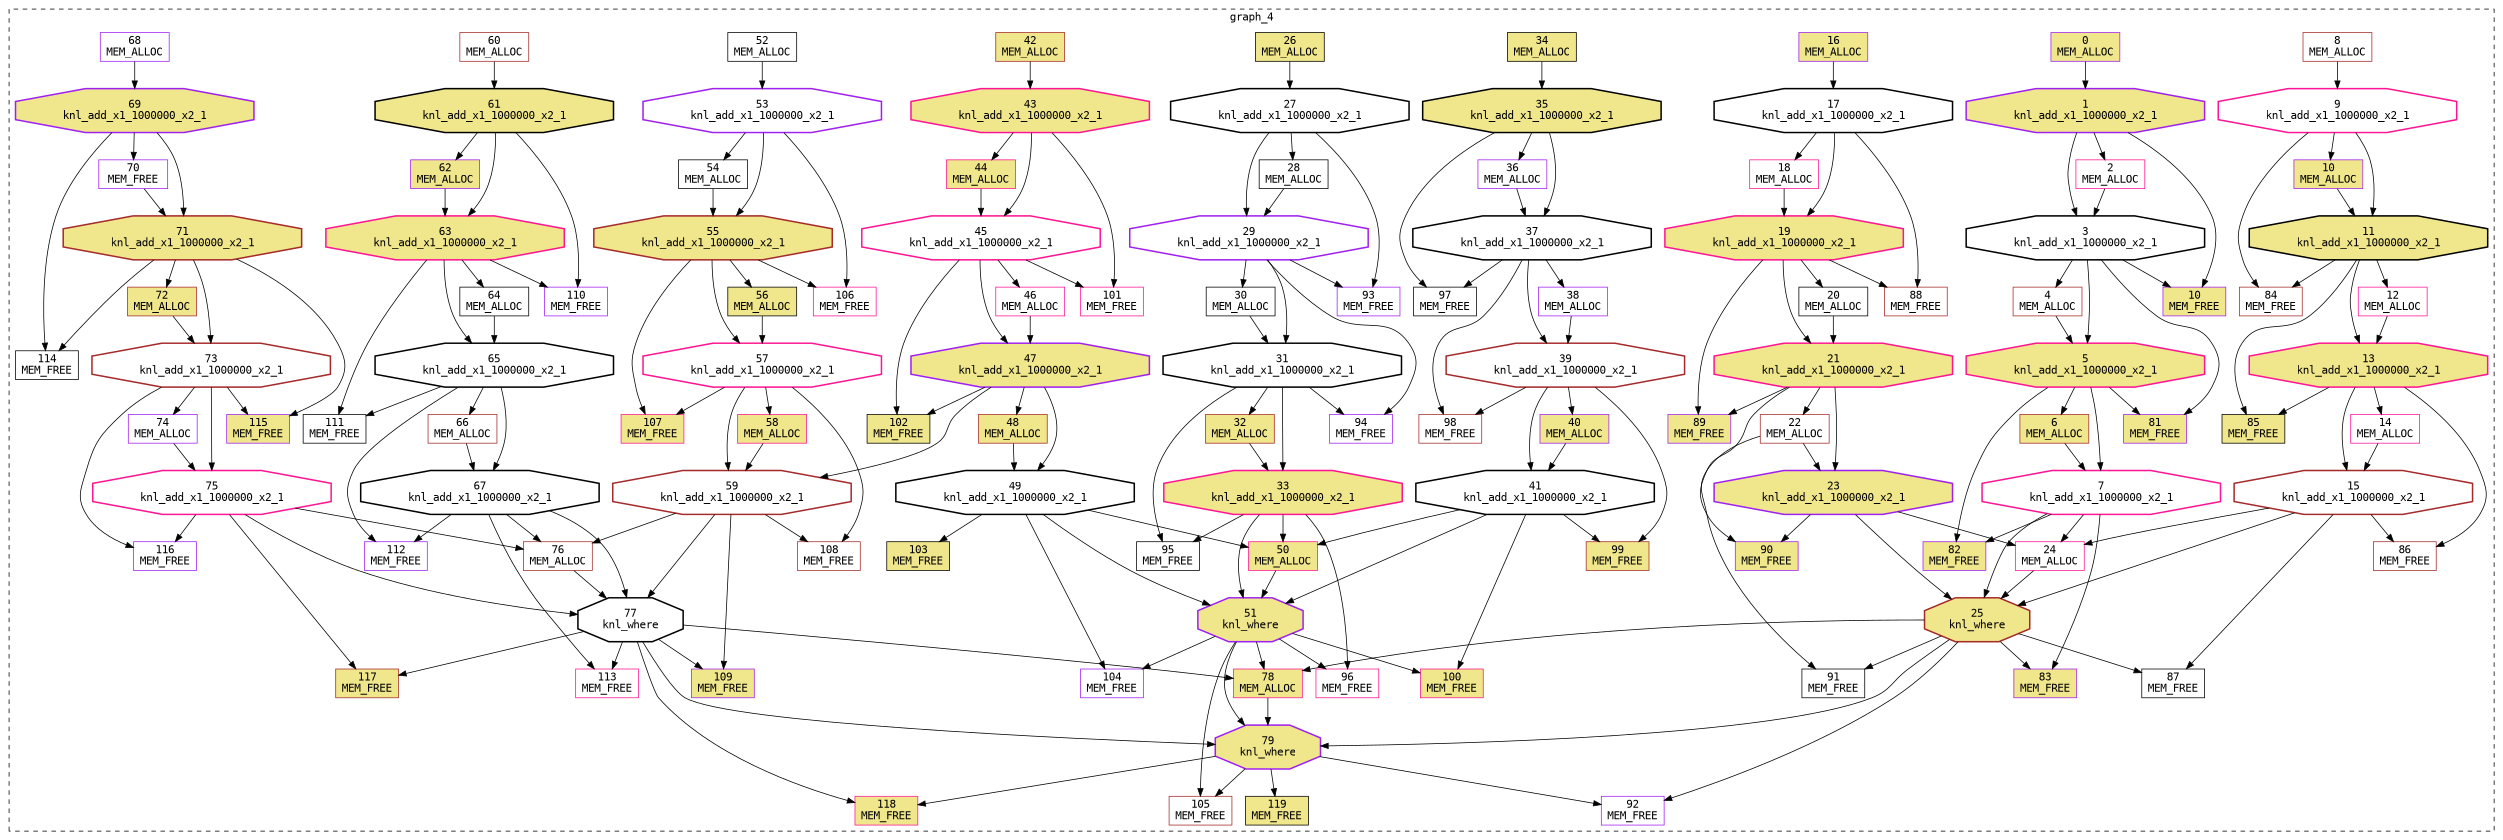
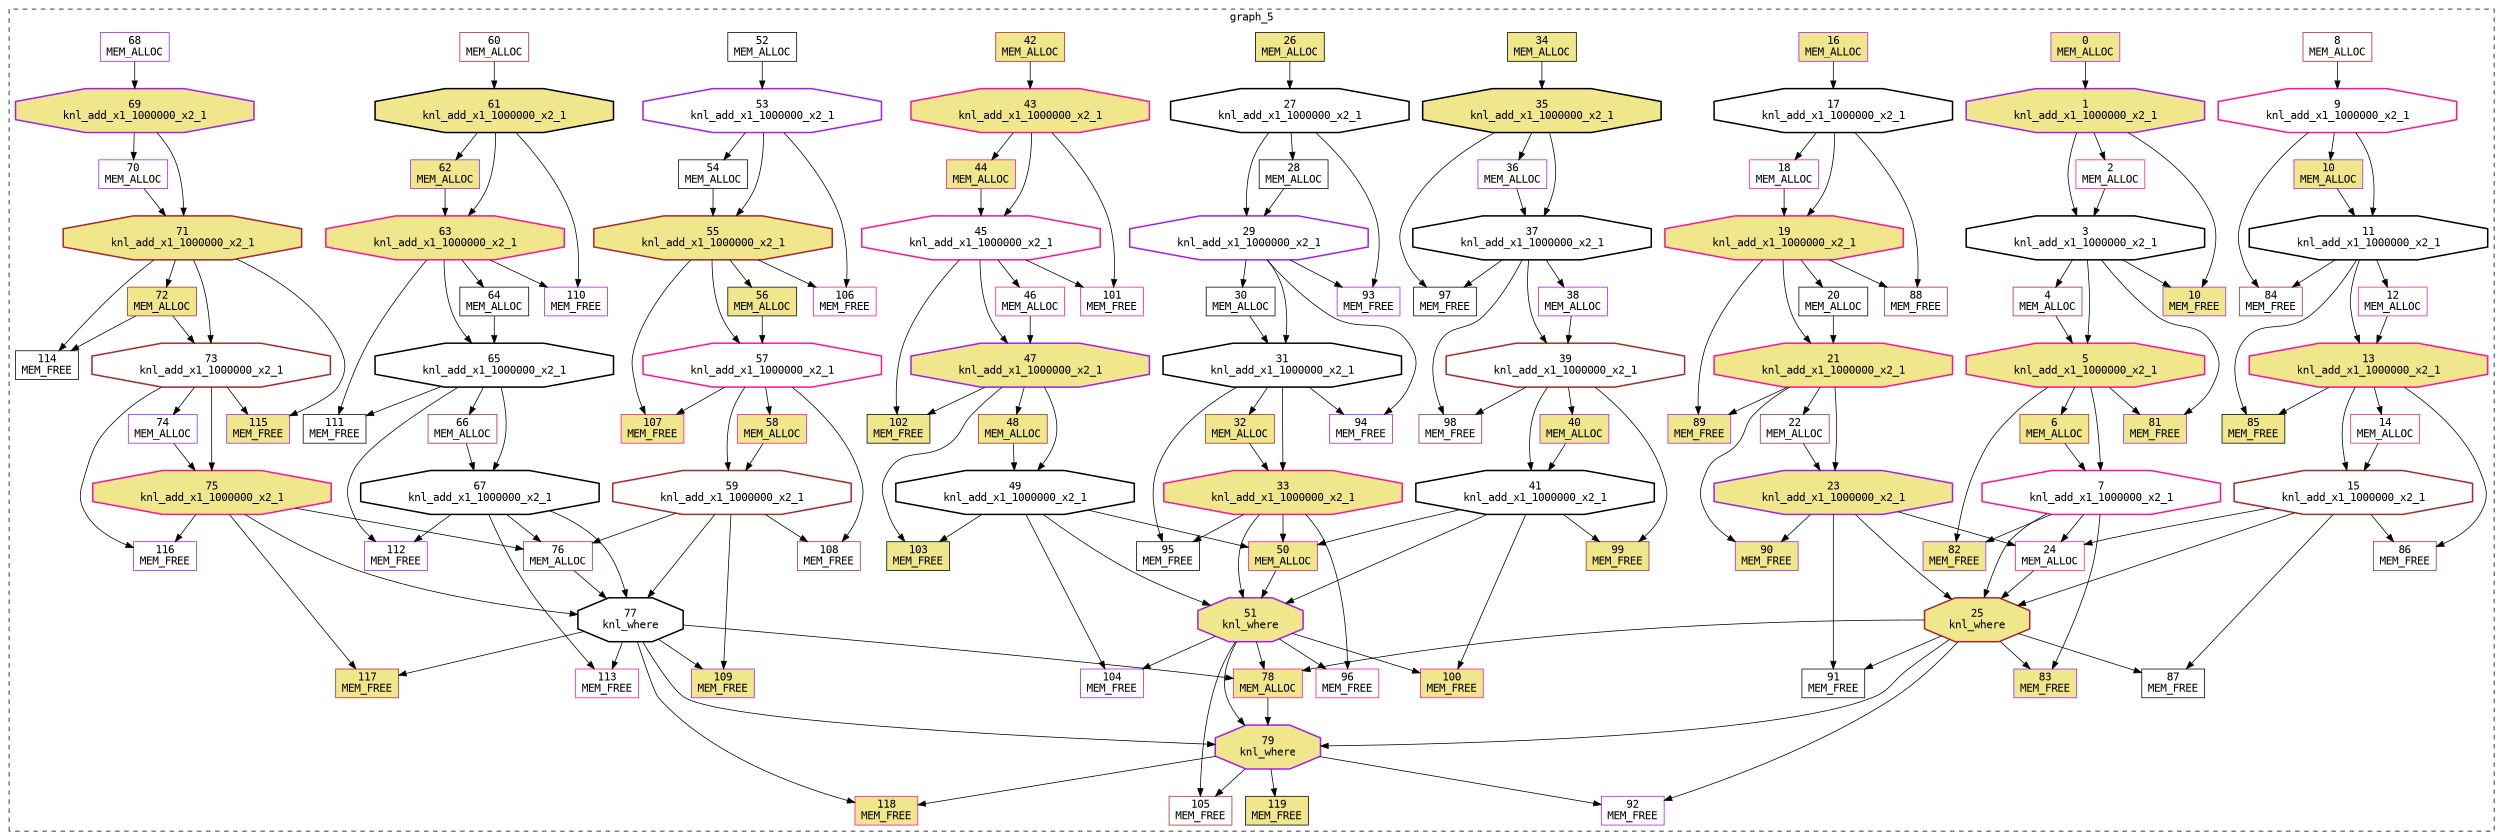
(1252, 18) -> (1252, 18)
(133, 174) -> (133, 174)
(52, 229) -> (107, 331)
(2368, 238) -> (2368, 238)
(921, 451) -> (921, 454)
(212, 492) -> (212, 492)
(1718, 550) -> (1833, 588)
